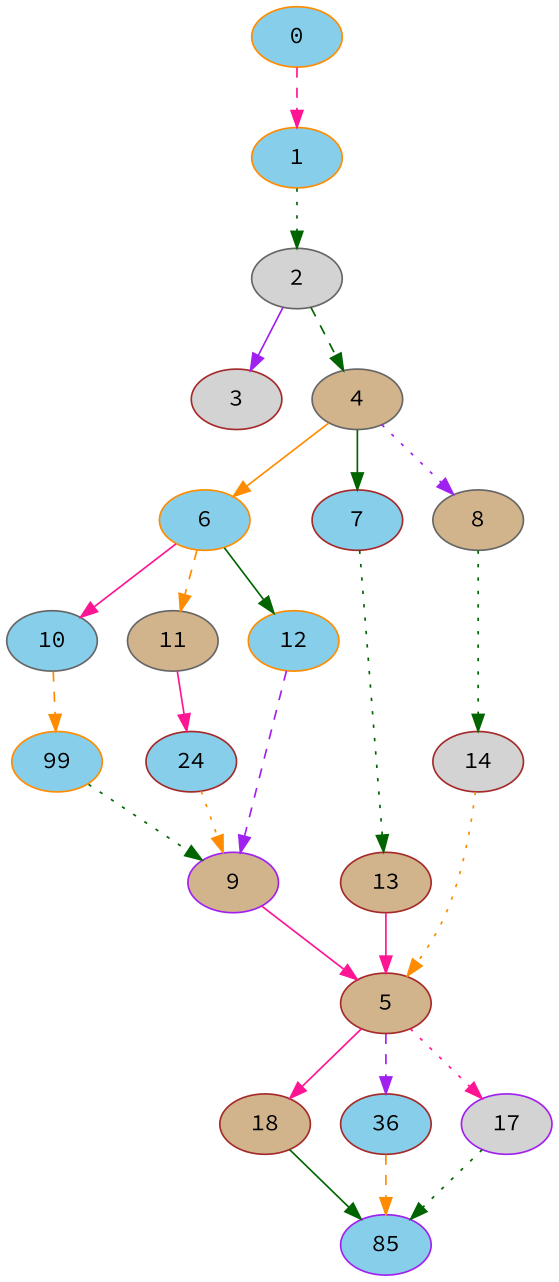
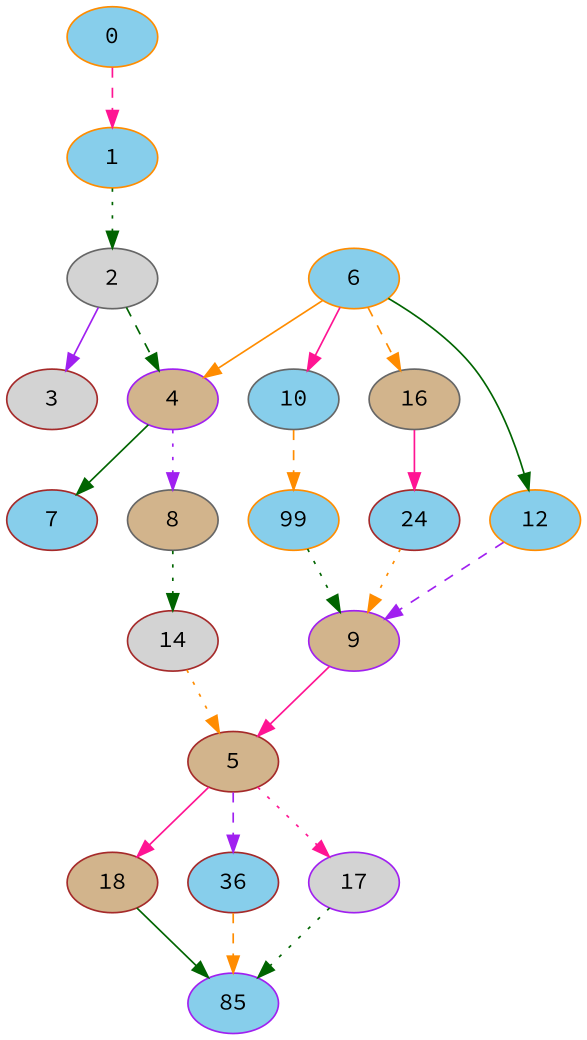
(357, 399) -> (173, 399)
(288, 455) -> (270, 334)
(173, 641) -> (414, 399)
(386, 883) -> none
